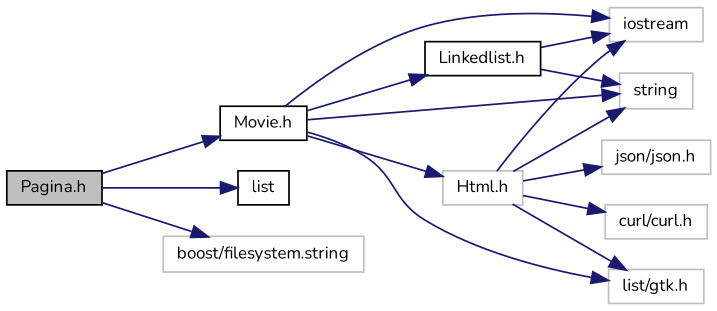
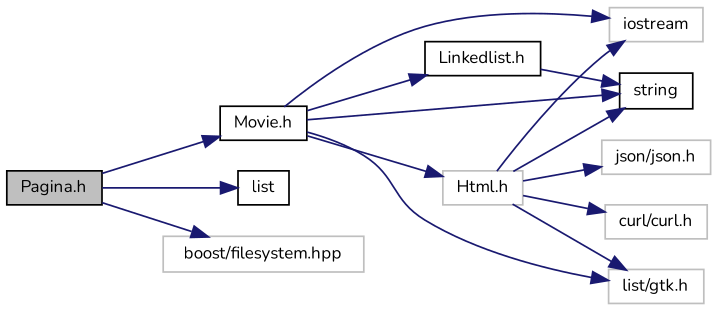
(566, 42) -> none
(656, 91) -> (656, 91)
(264, 254) -> (264, 254)
